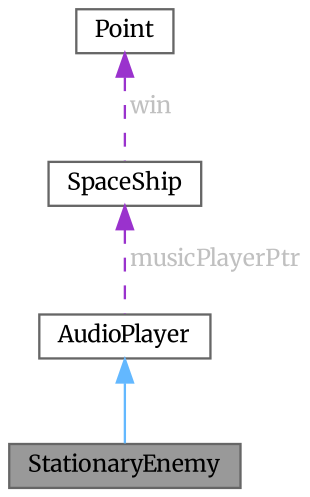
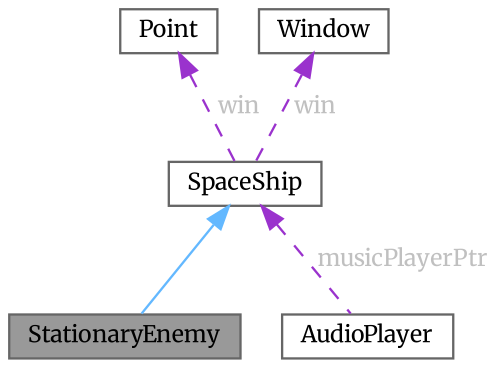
none -> (324, 31)
(125, 413) -> (178, 269)
